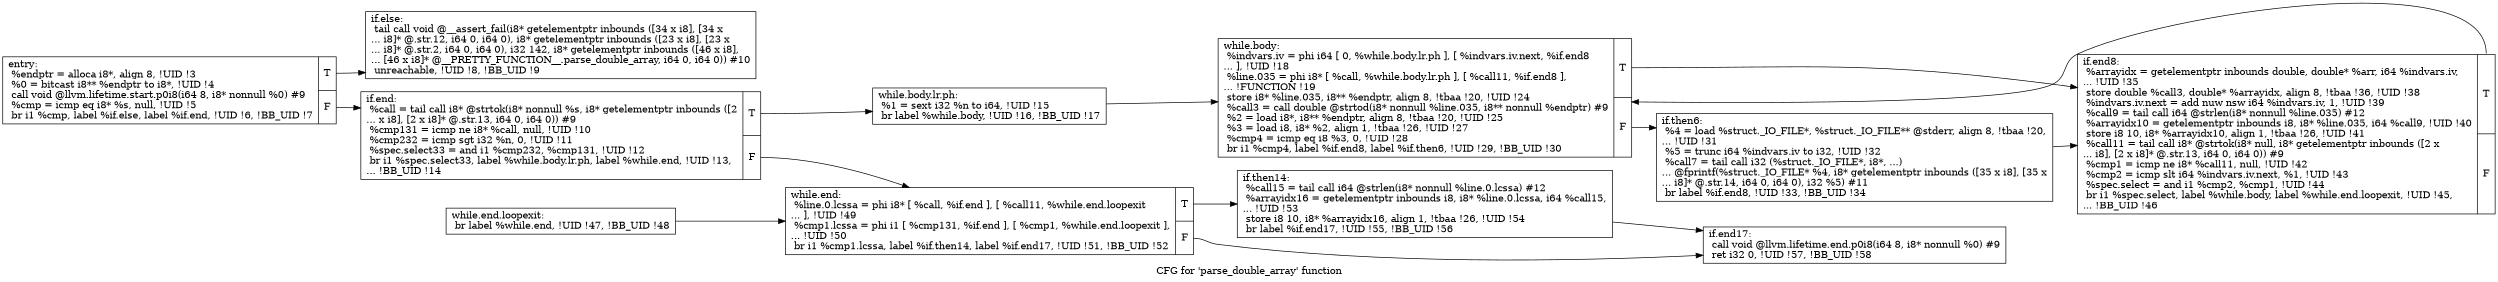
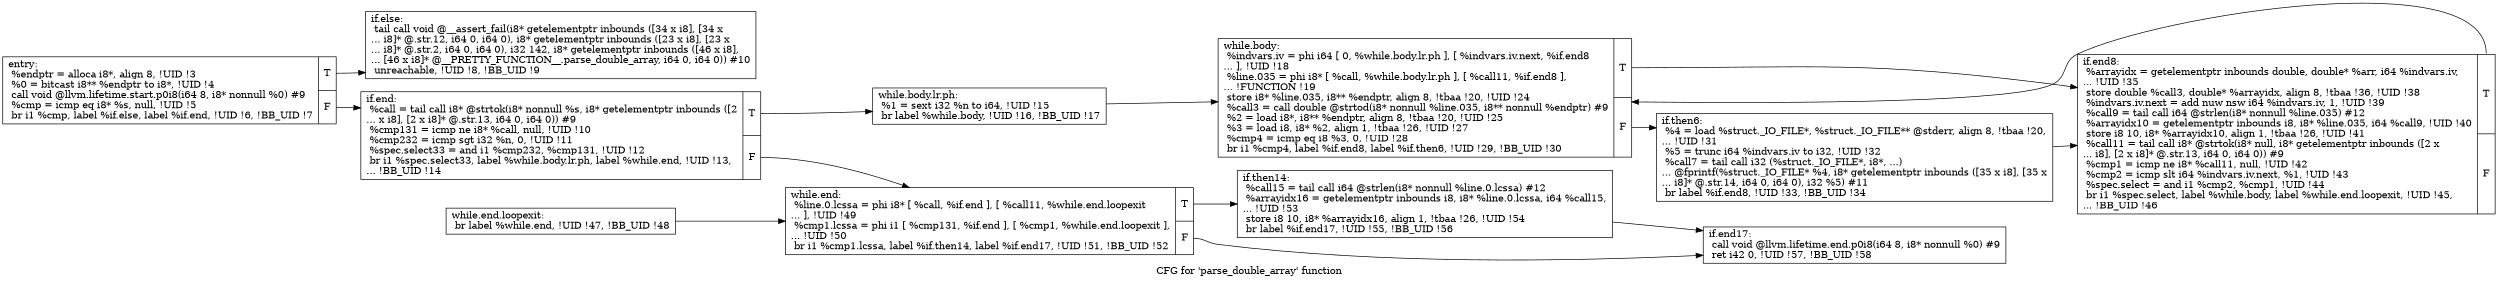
(1790, 255) -> (1790, 255)
